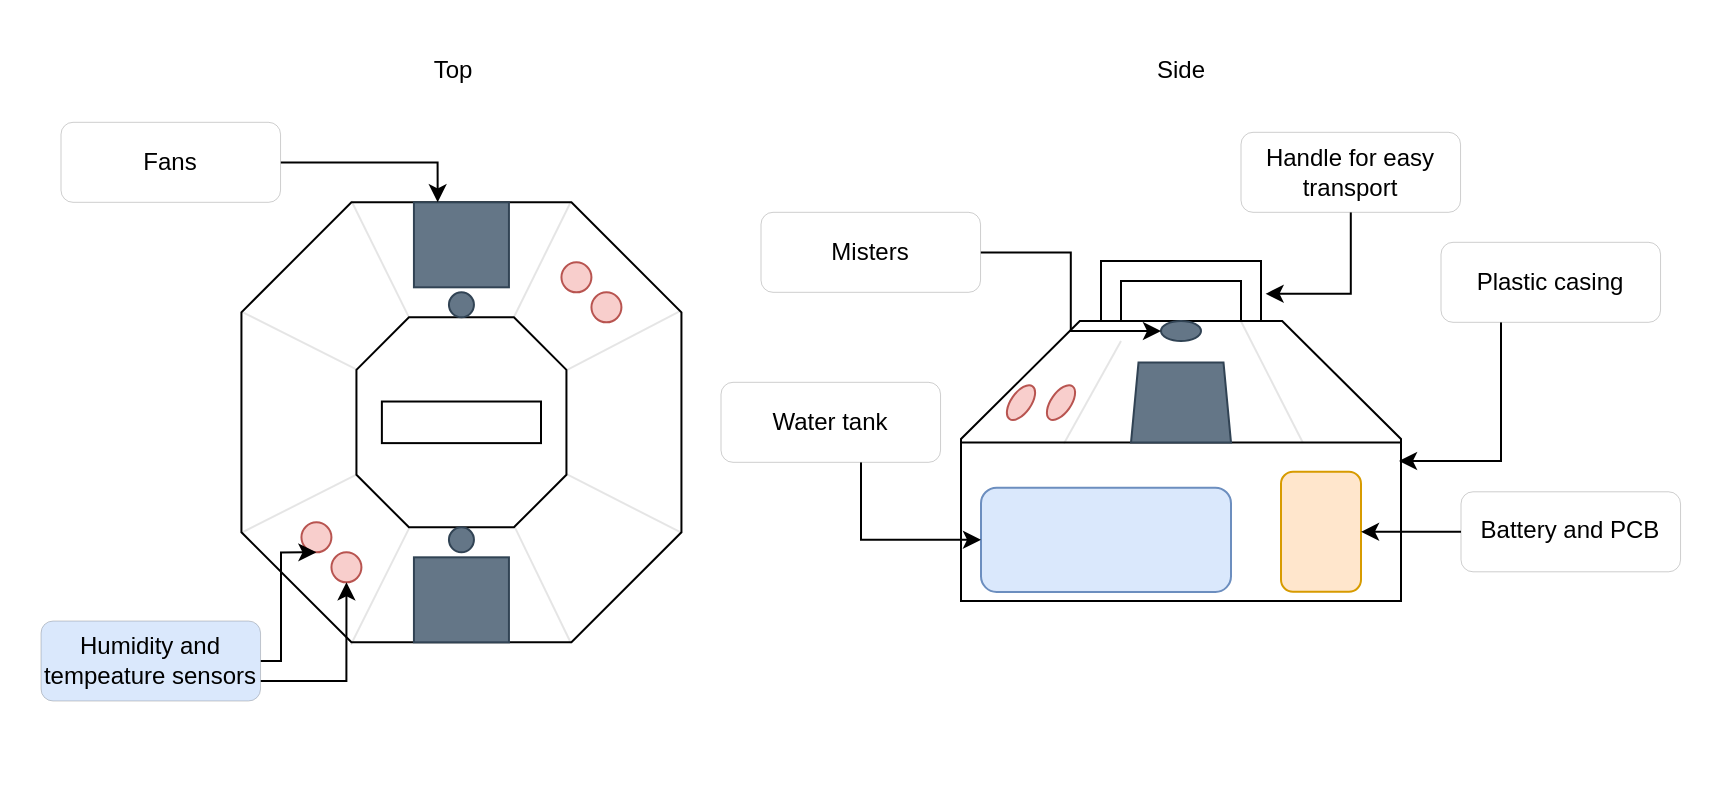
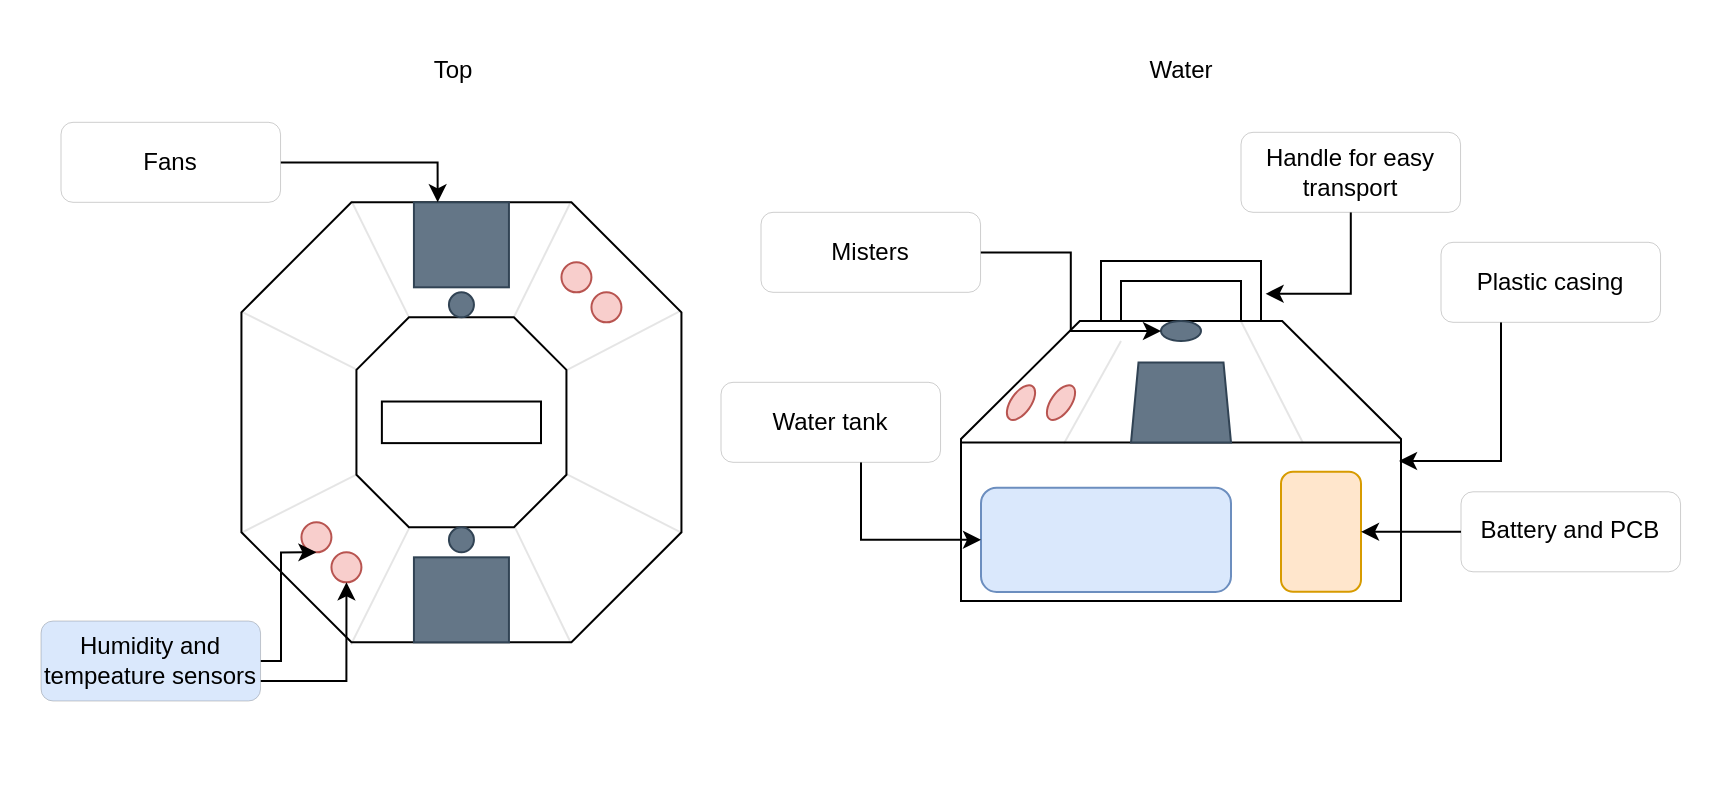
(1182, 71) -> (1182, 71)
